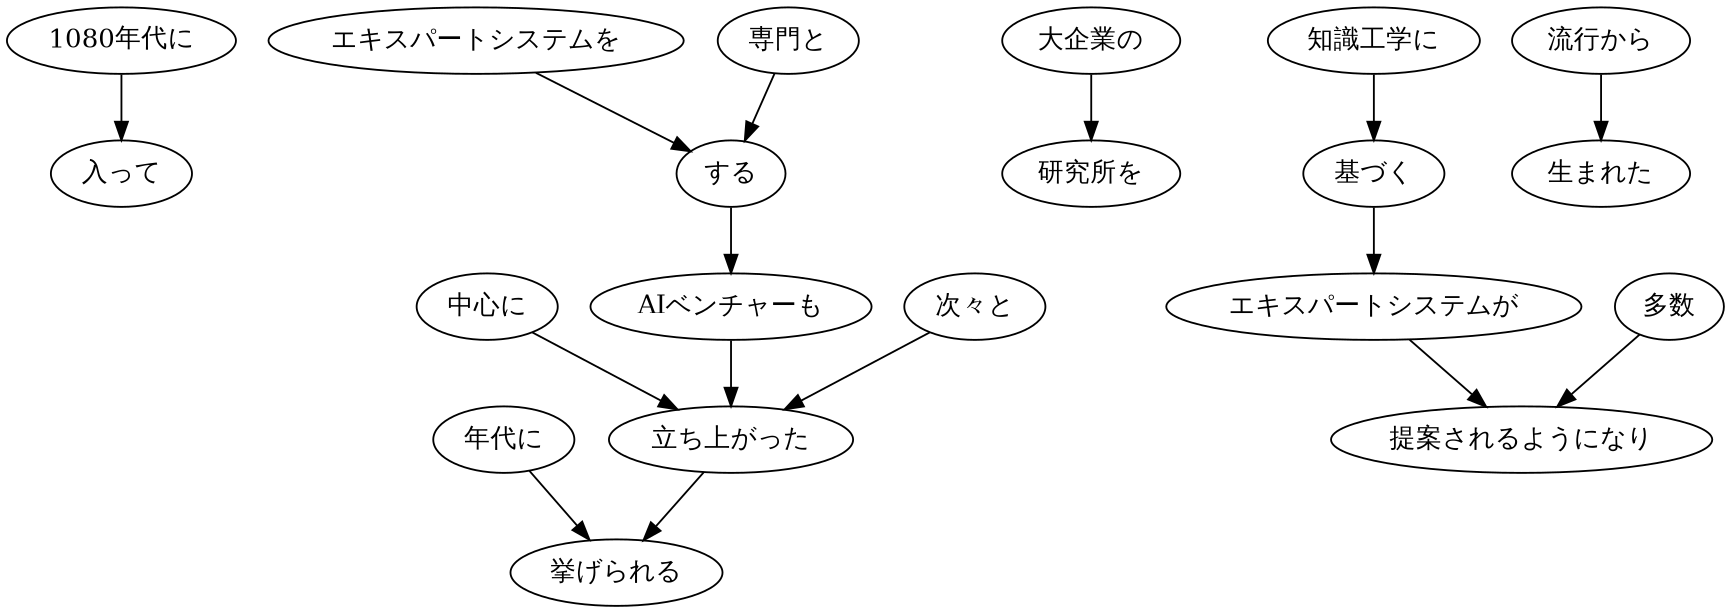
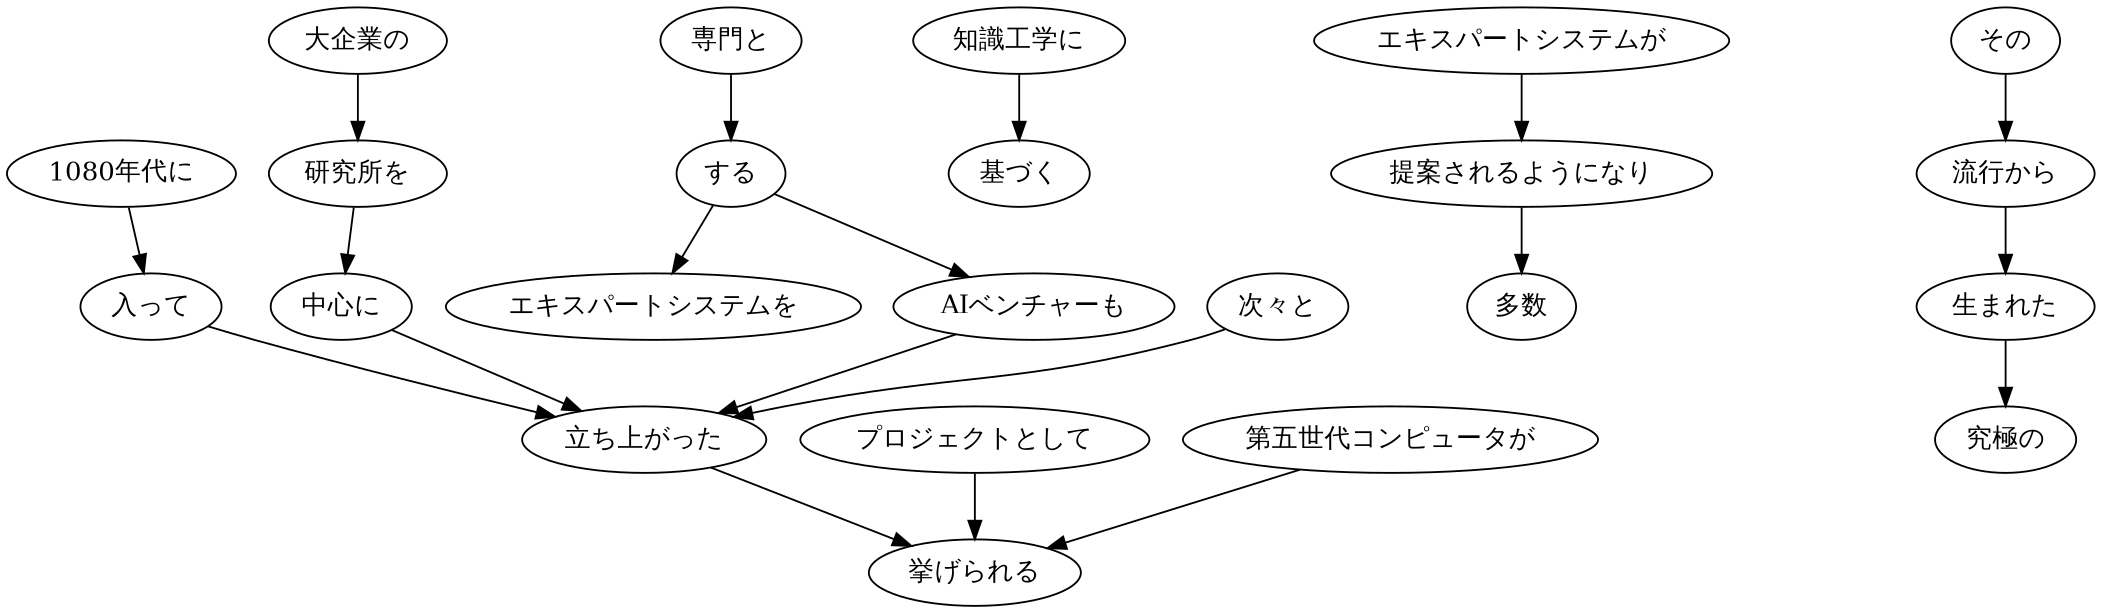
none -> (2006, 41)
(605, 108) -> (697, 231)
none -> (351, 231)
(1374, 231) -> none
(1606, 364) -> (1522, 231)
none -> (372, 371)
(504, 440) -> (975, 440)
none -> (1390, 440)
none -> (2006, 440)
